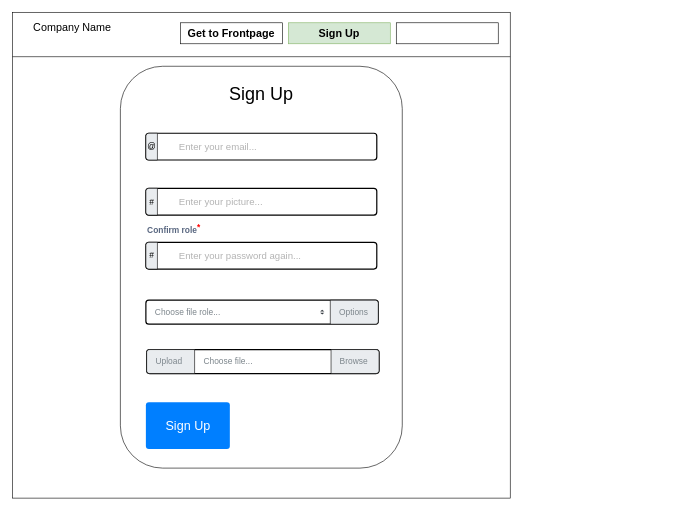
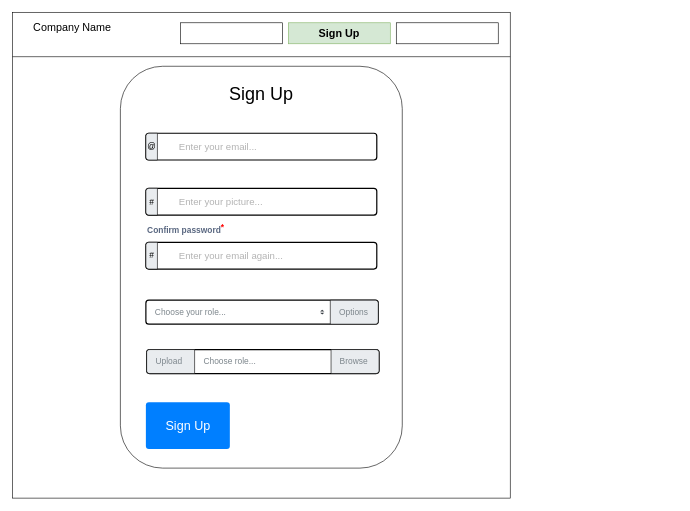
(231, 33) -> none
(169, 229) -> (177, 229)
(246, 256) -> (235, 256)
(191, 312) -> (193, 312)
(230, 362) -> (231, 362)
